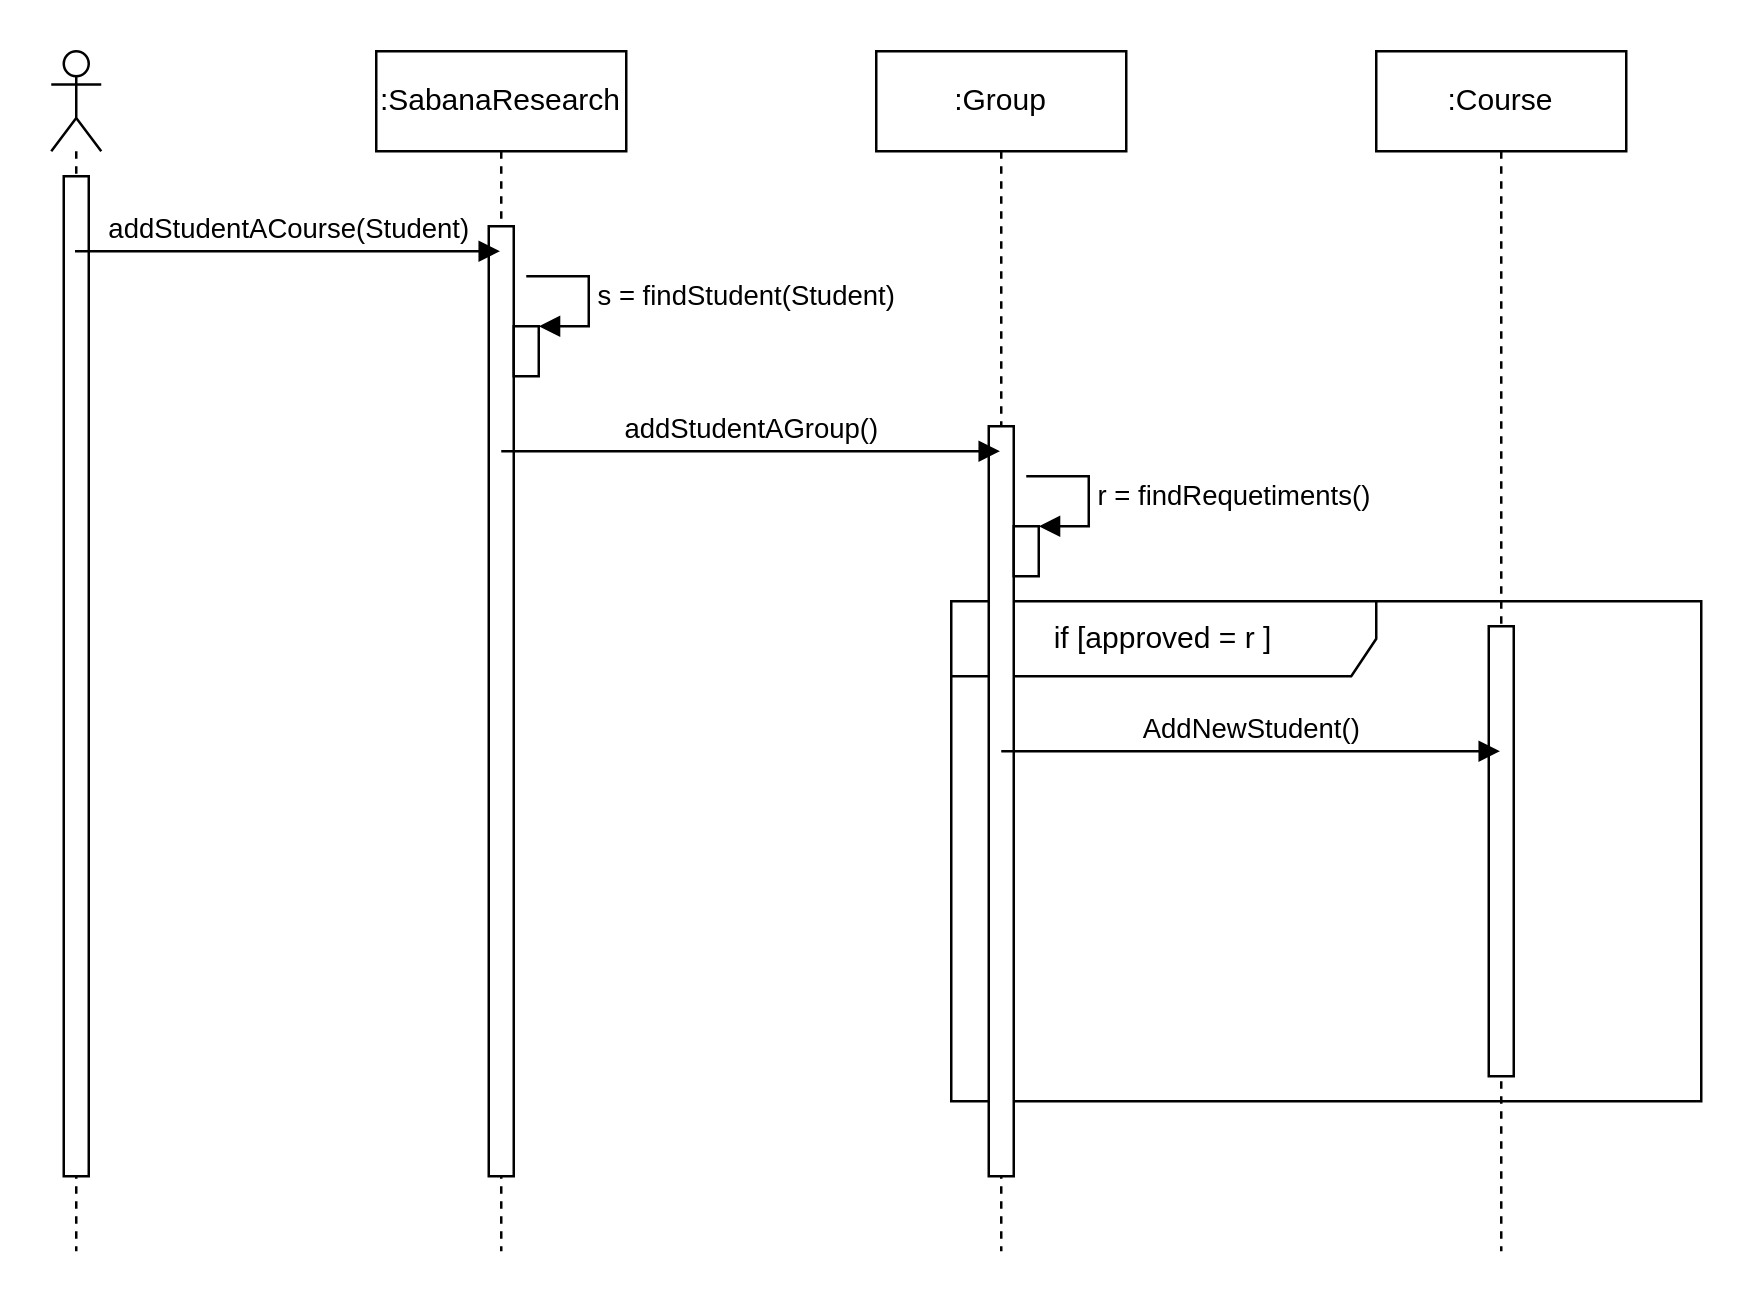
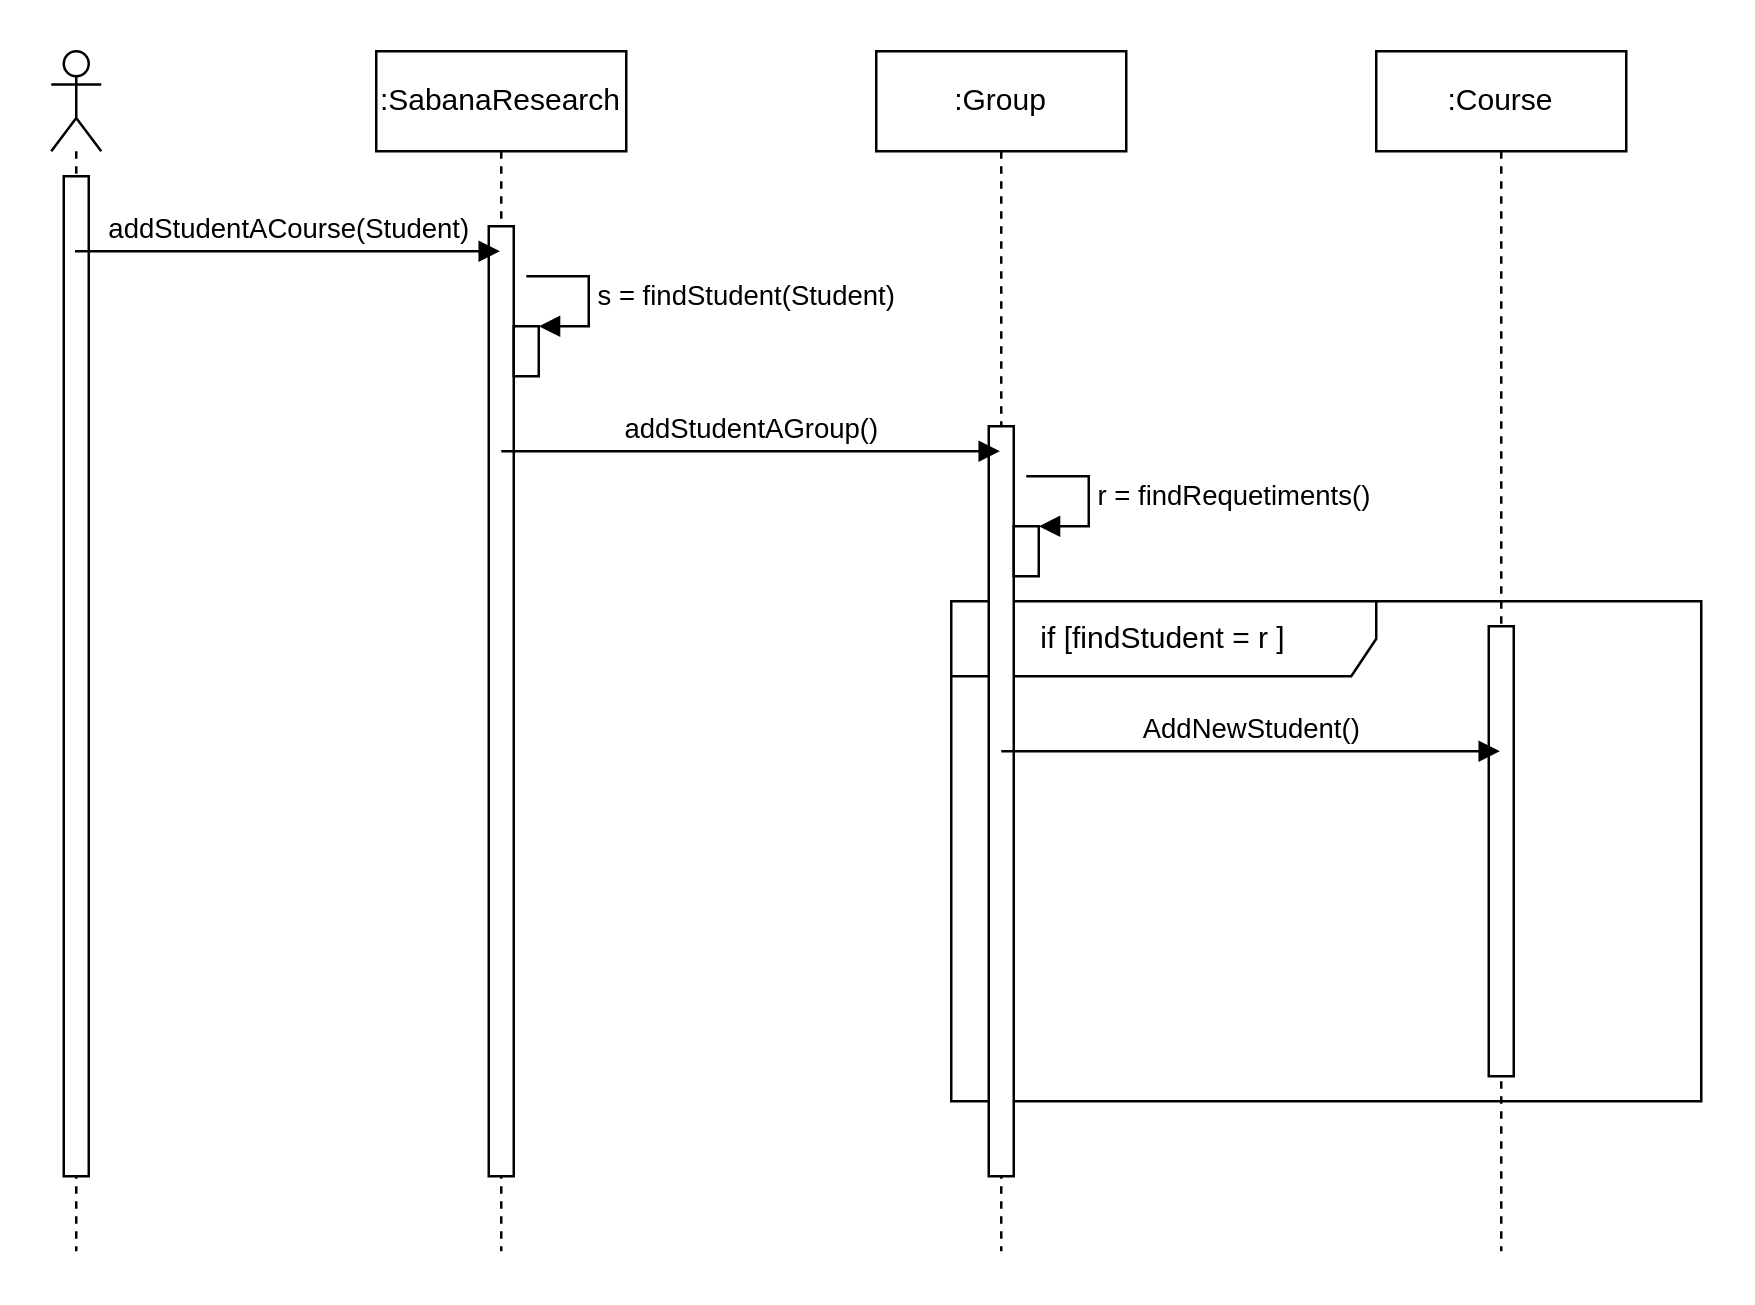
(1164, 639) -> (1164, 639)
